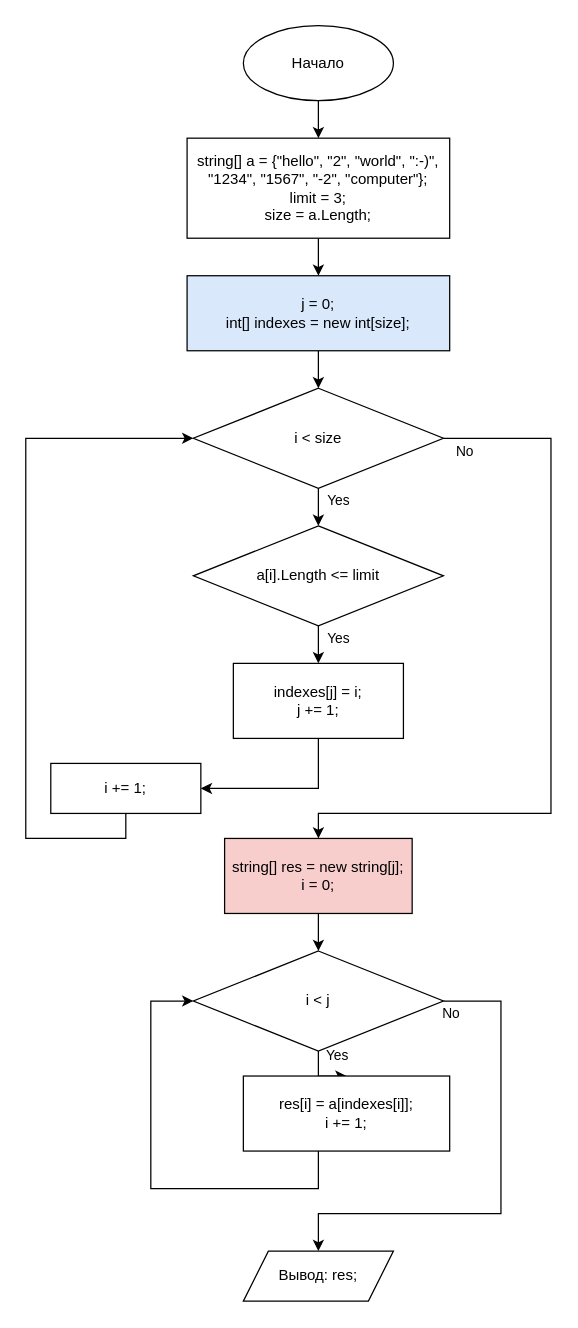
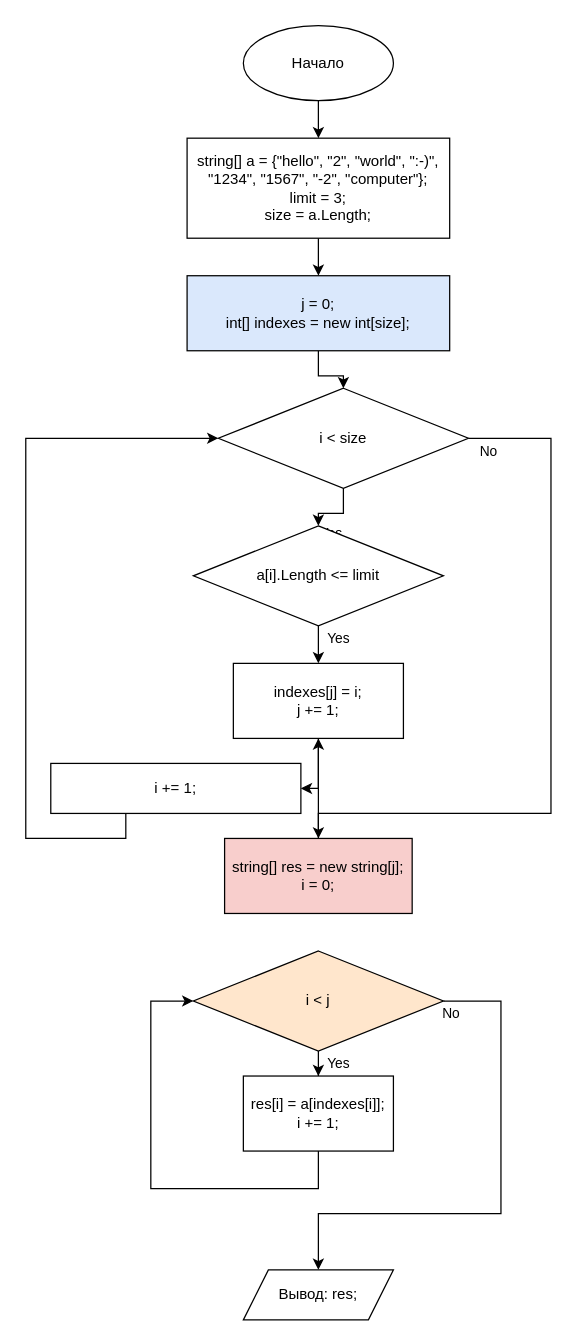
(318, 438) -> (343, 438)
(126, 788) -> (176, 788)
(318, 936) -> (318, 800)
(318, 1001) -> (318, 1001)
(346, 1113) -> (318, 1113)
(318, 1276) -> (318, 1294)
